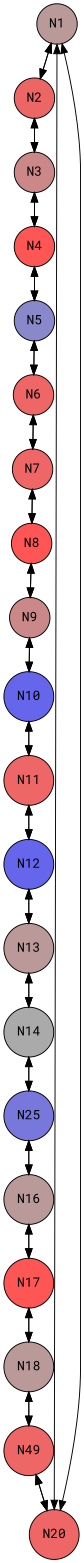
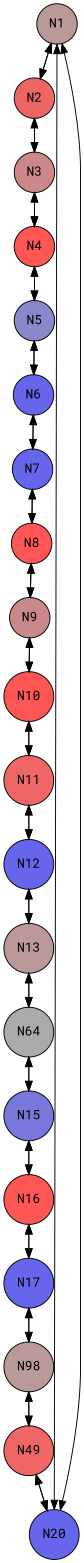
(34, 395) -> (34, 395)
(33, 469) -> (33, 469)
(29, 697) -> (29, 697)
(29, 1032) -> (29, 1032)
(29, 1116) -> (29, 1116)
(29, 1200) -> (29, 1200)
(29, 1283) -> (29, 1283)
(29, 1367) -> (29, 1367)
(54, 1535) -> (54, 1535)
